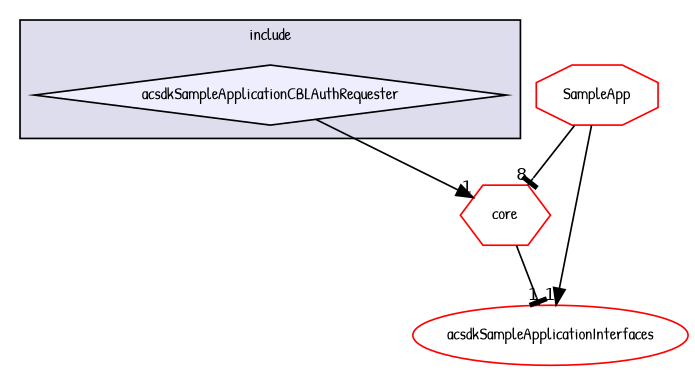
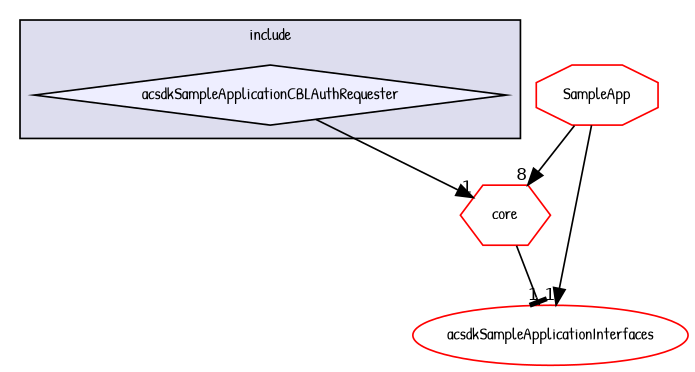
(554, 152) -> (554, 152)
